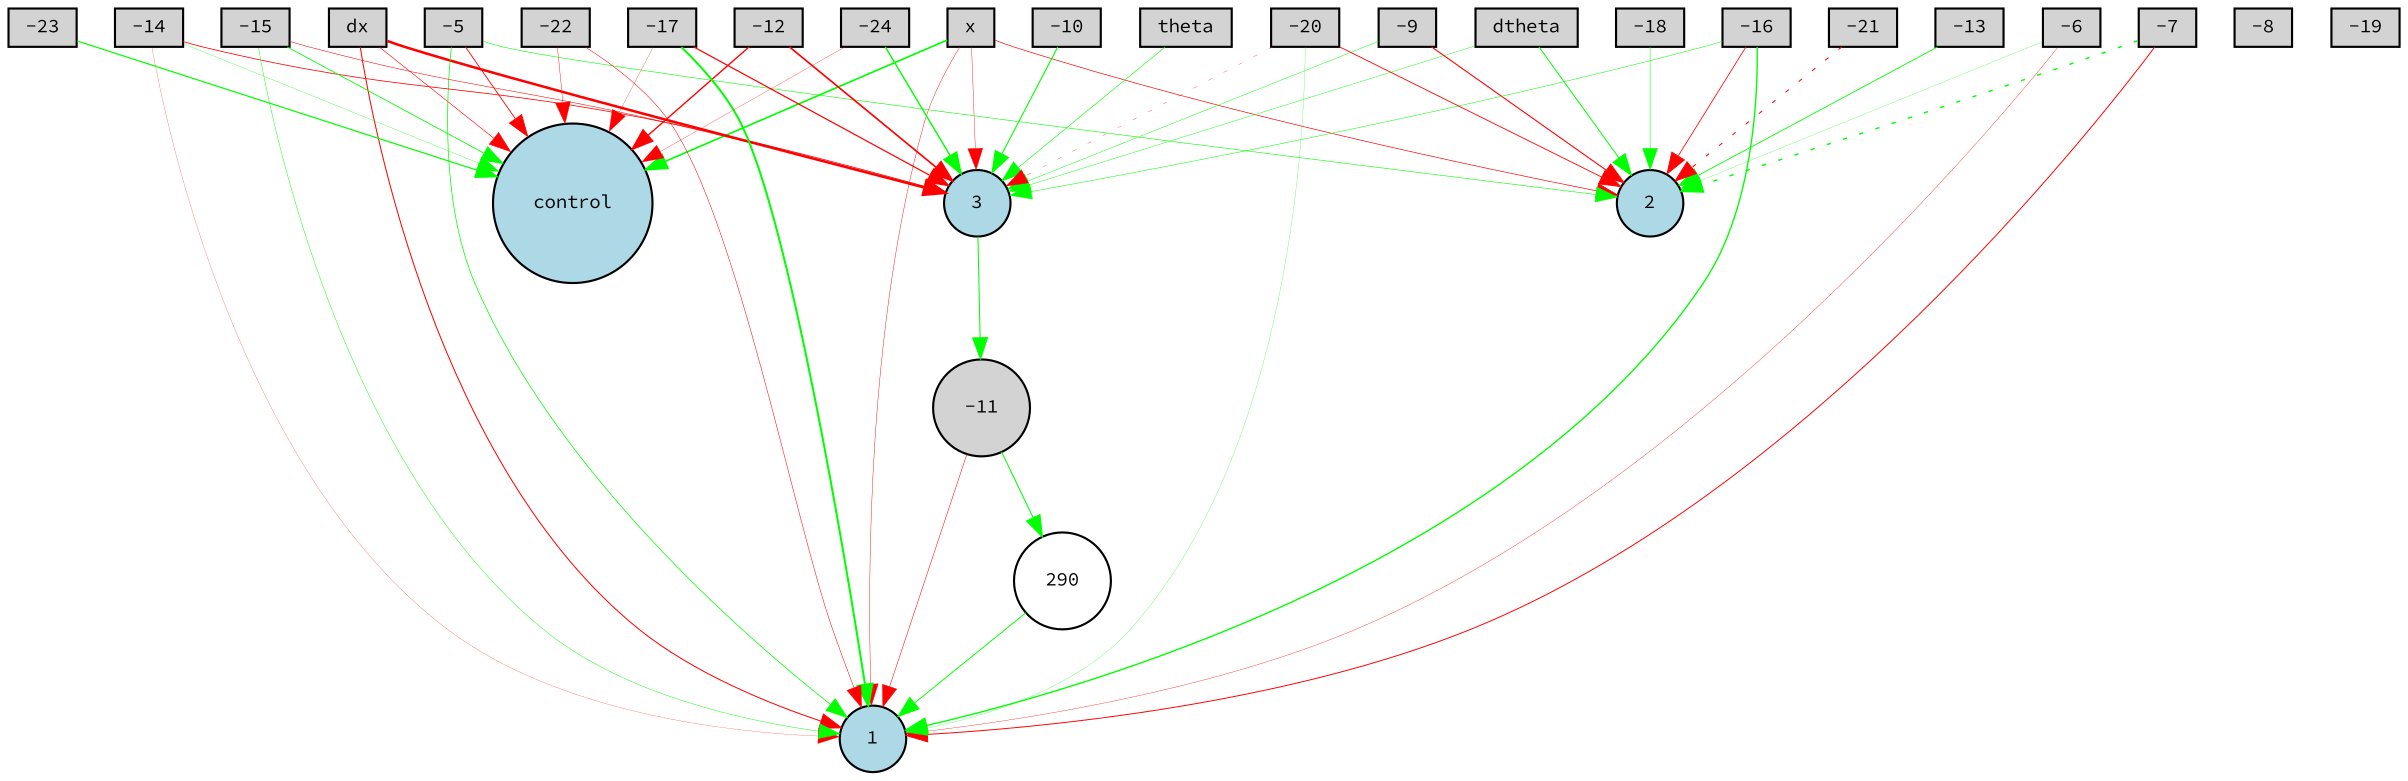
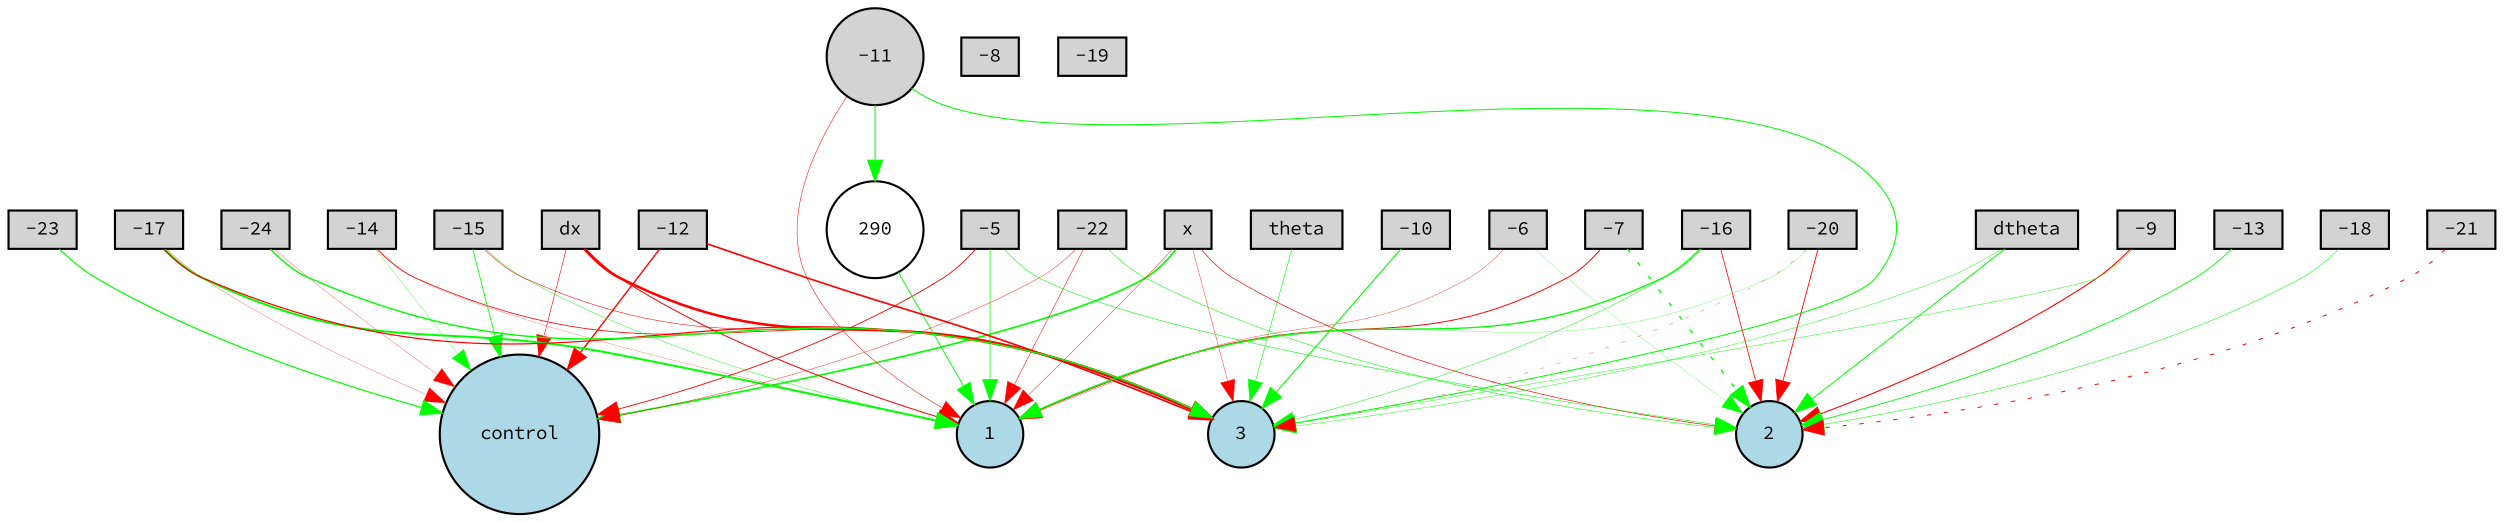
(979, 287) -> (1751, 126)
none -> (1249, 323)
